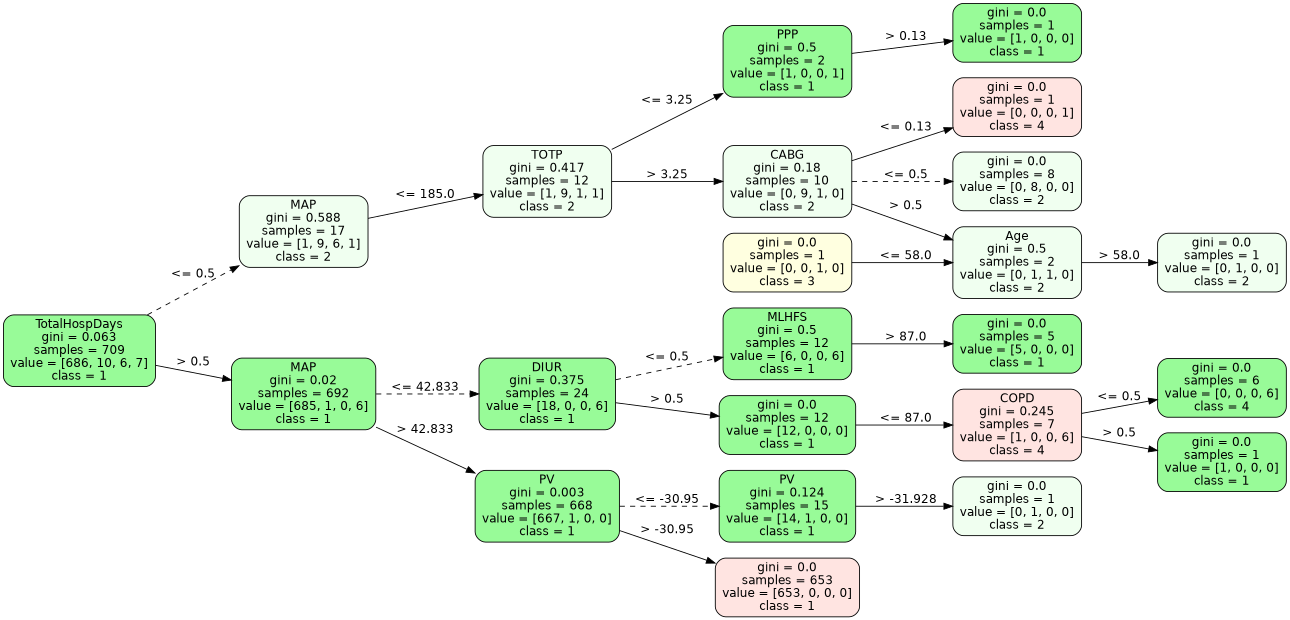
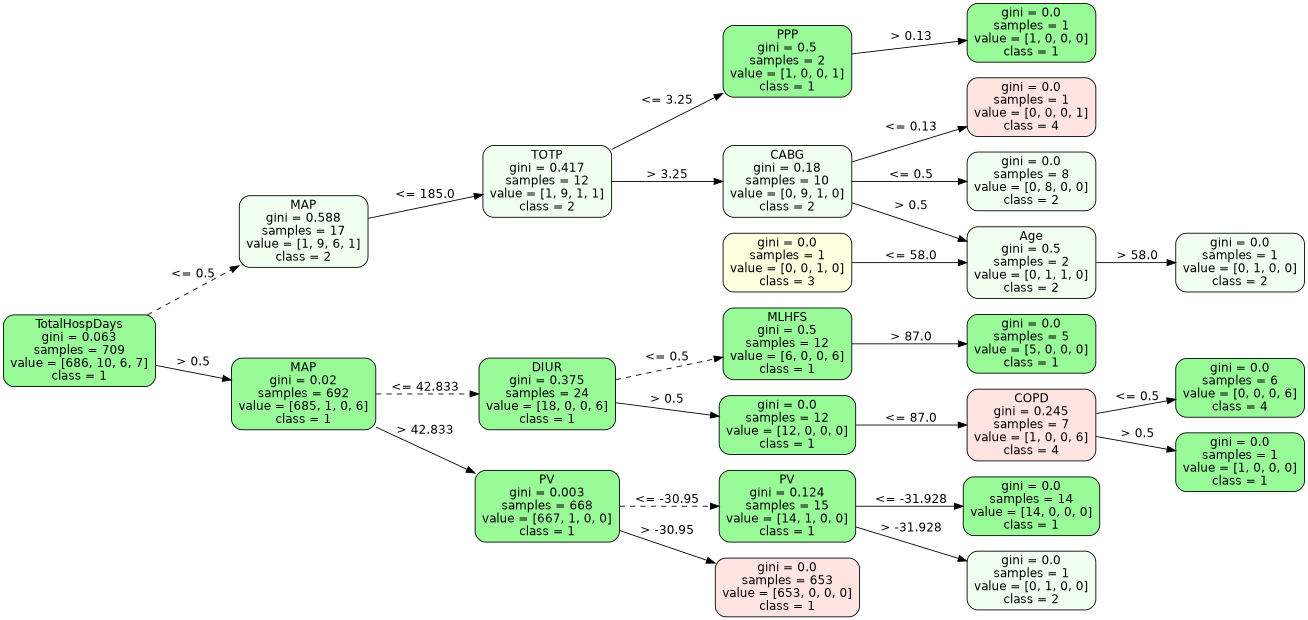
(898, 181) -> (905, 181)
none -> (1031, 506)
